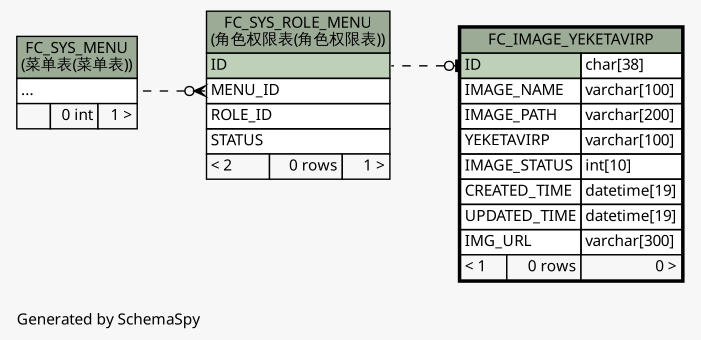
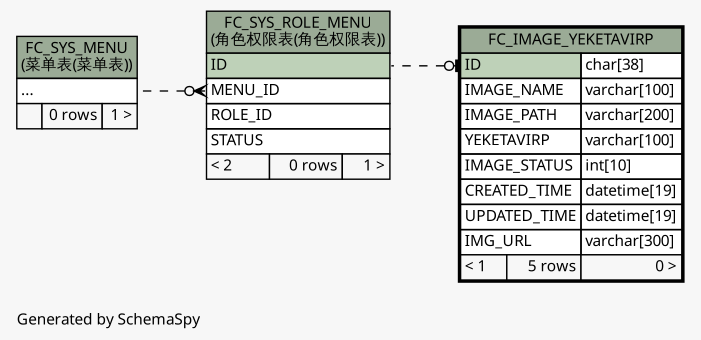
(78, 115) -> (74, 115)
(552, 267) -> (552, 267)
